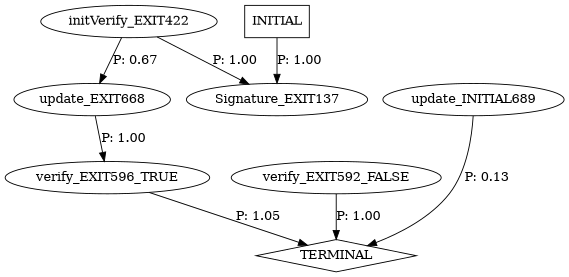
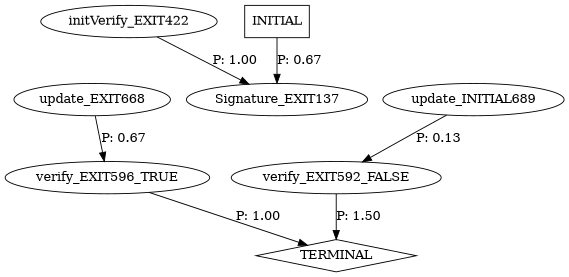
(113, 56) -> none
(299, 61) -> (299, 61)
(124, 139) -> (124, 139)
(447, 196) -> (408, 136)
(258, 217) -> (258, 217)
(359, 217) -> (359, 217)
